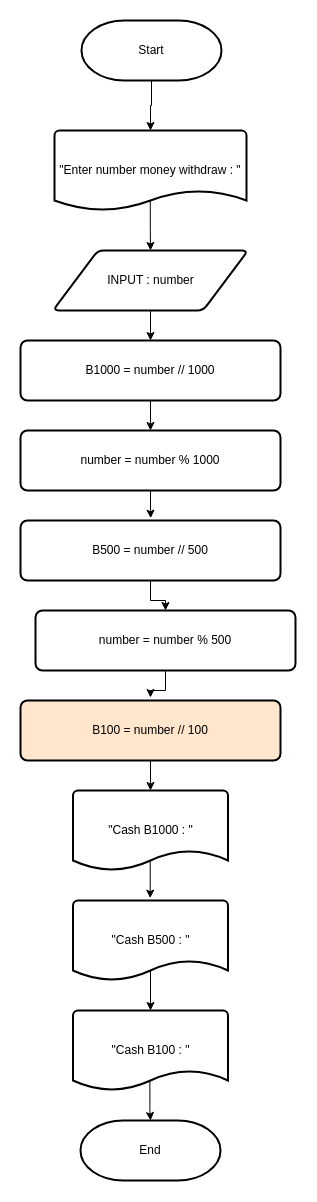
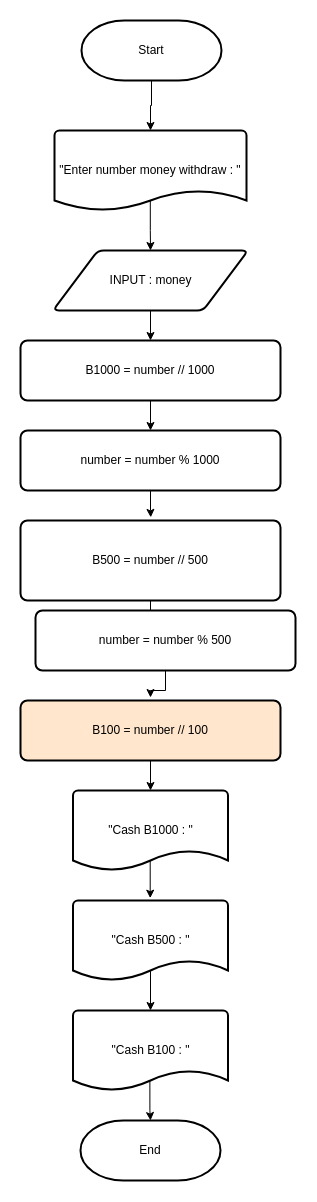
(151, 281) -> (151, 281)
(151, 551) -> (151, 561)
